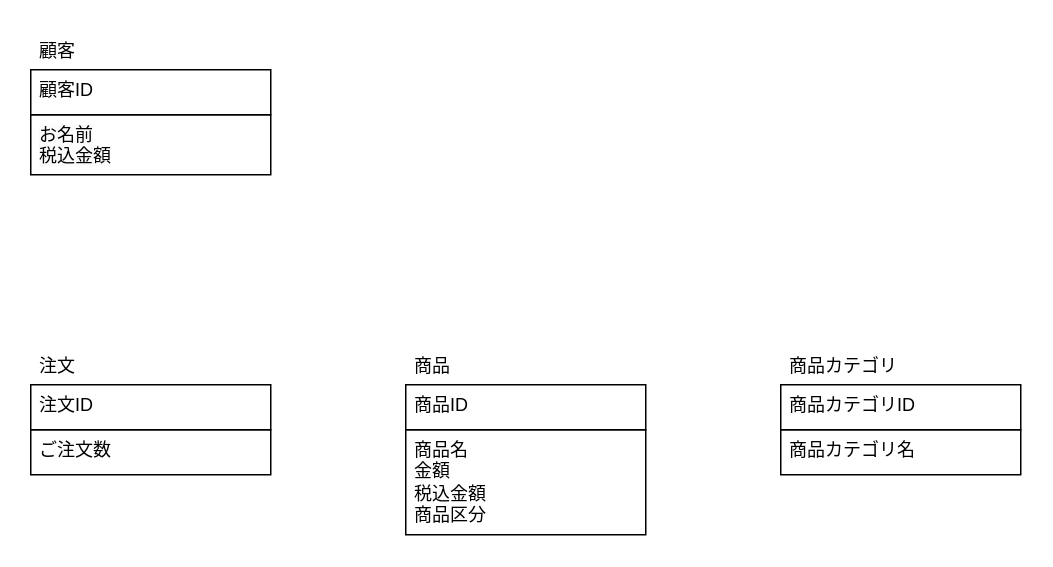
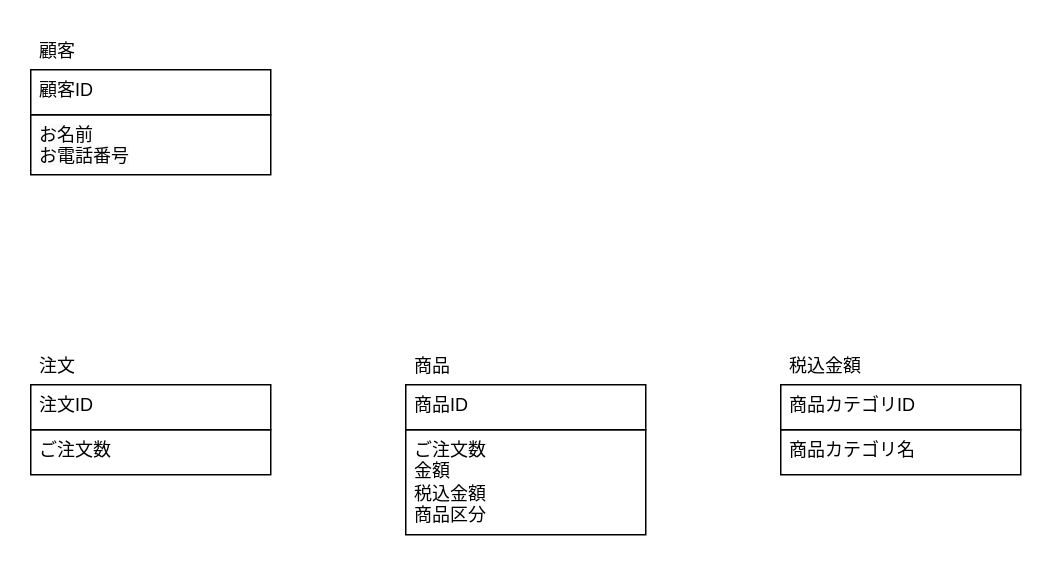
(76, 147) -> (85, 147)
(844, 367) -> (826, 367)
(451, 483) -> (451, 483)
